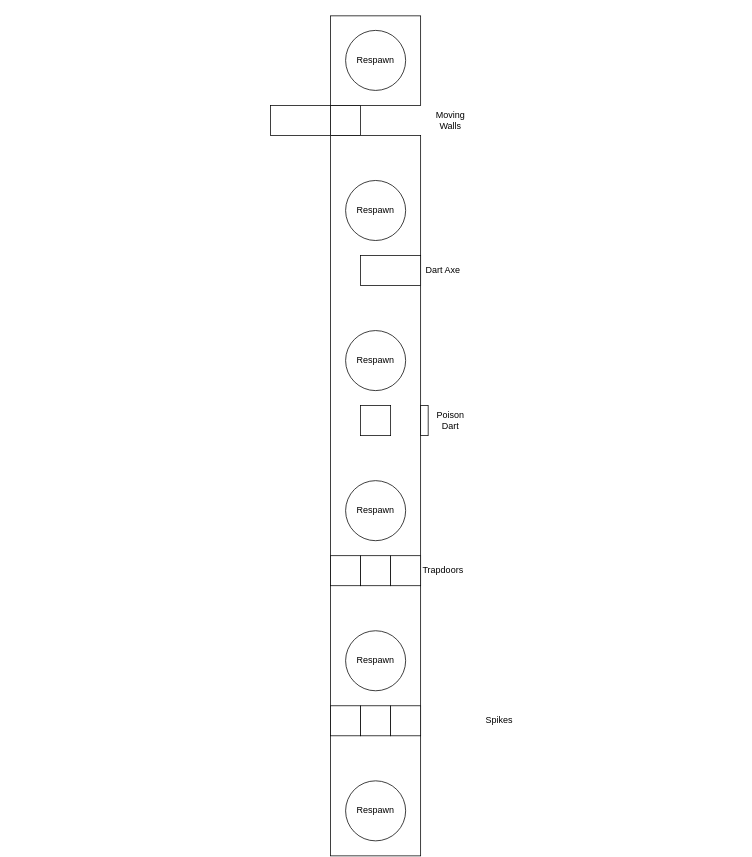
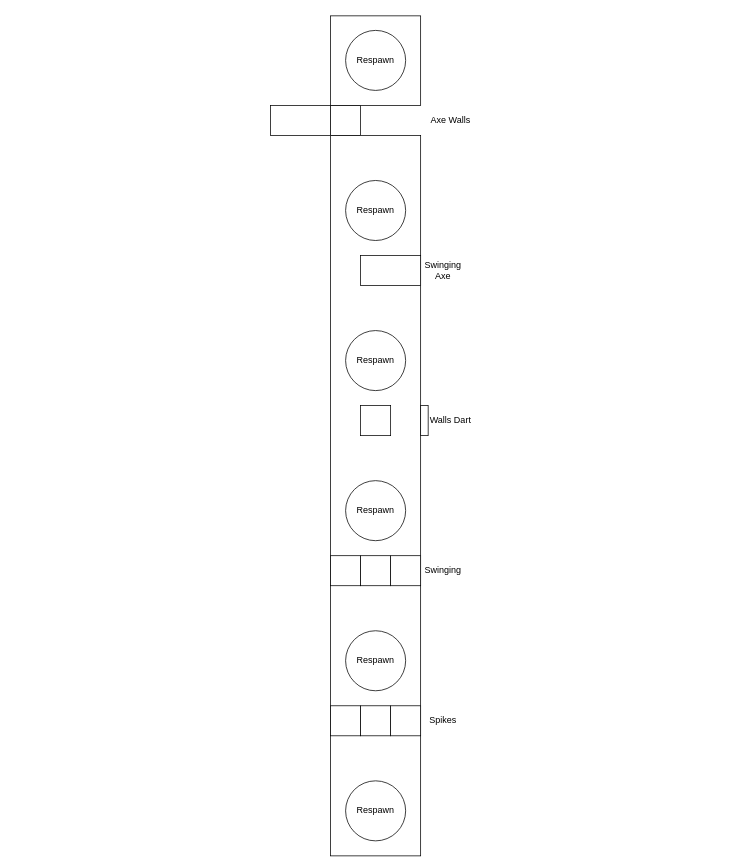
(450, 120) -> (450, 120)
(443, 270) -> (443, 270)
(450, 420) -> (450, 420)
(443, 570) -> (443, 570)
(499, 720) -> (443, 720)
